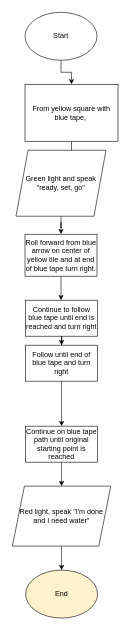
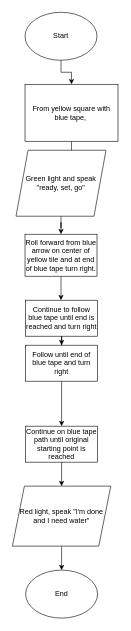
(62, 594) -> (62, 594)
